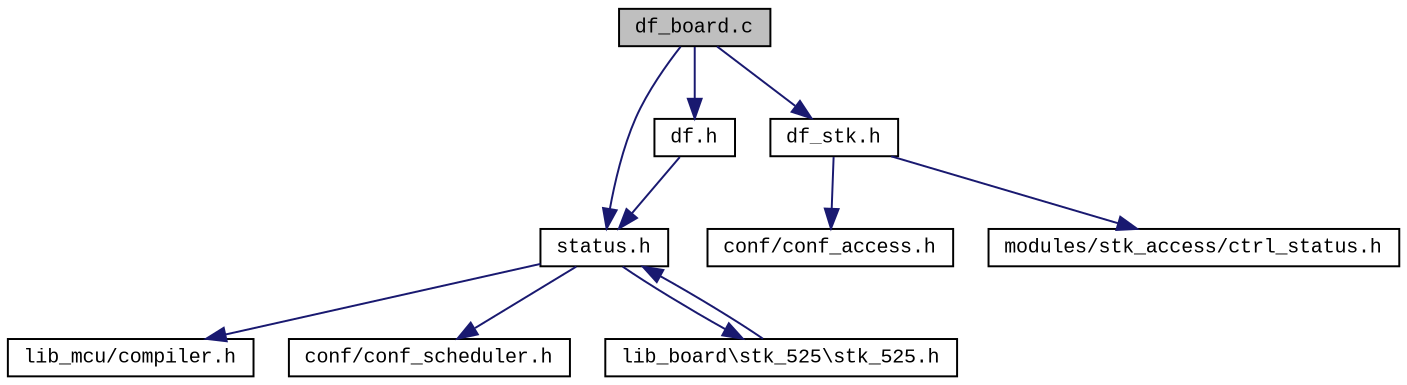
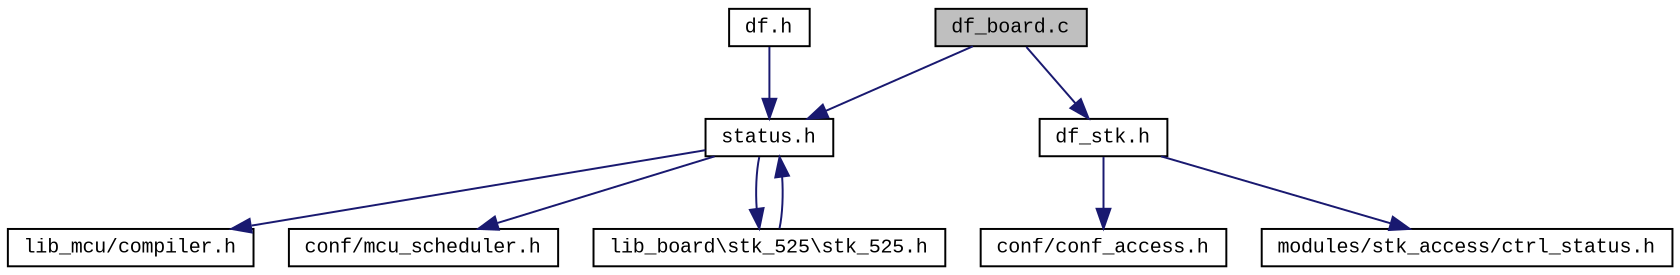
(695, 73) -> none
(429, 358) -> (424, 248)
